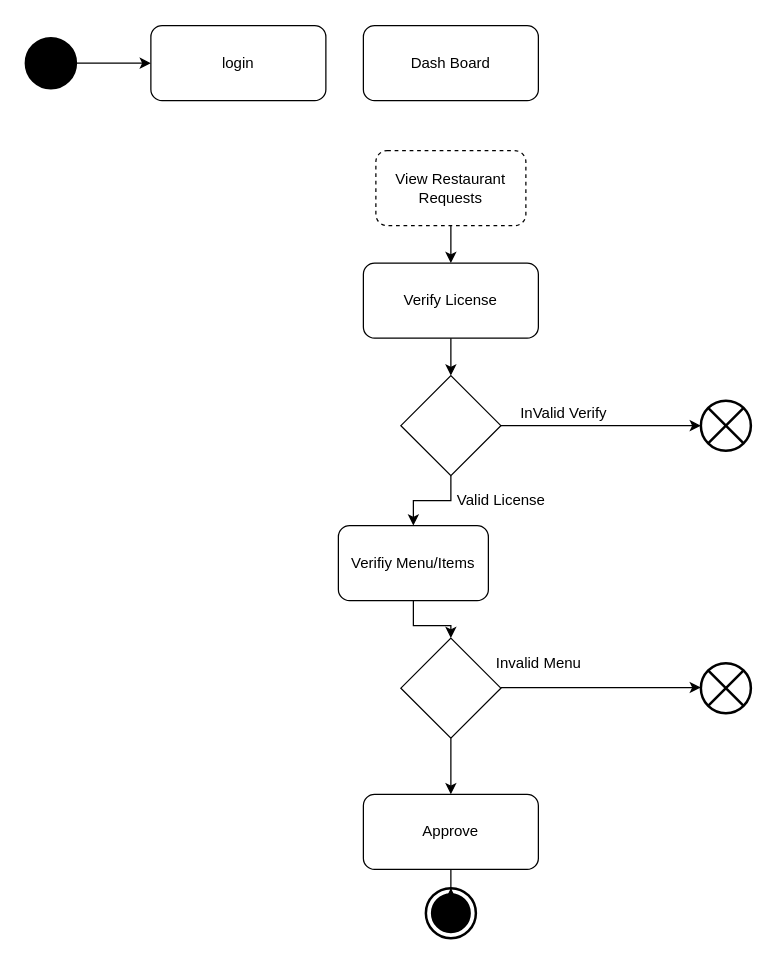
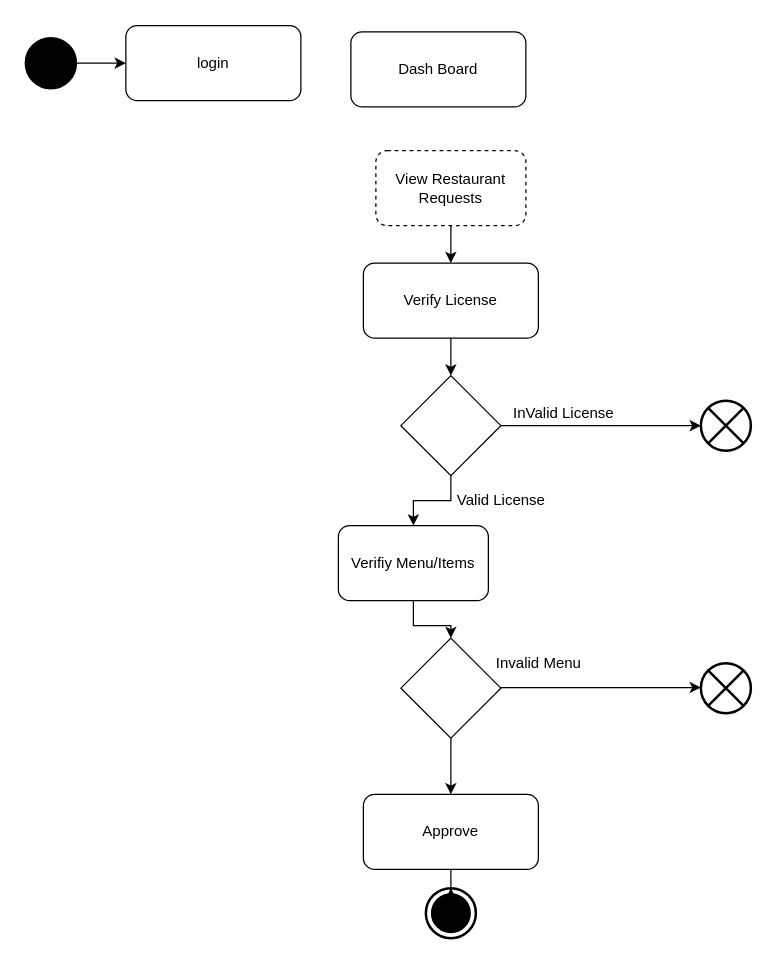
(238, 63) -> (213, 63)
(451, 63) -> (438, 69)
(564, 413) -> (564, 413)
